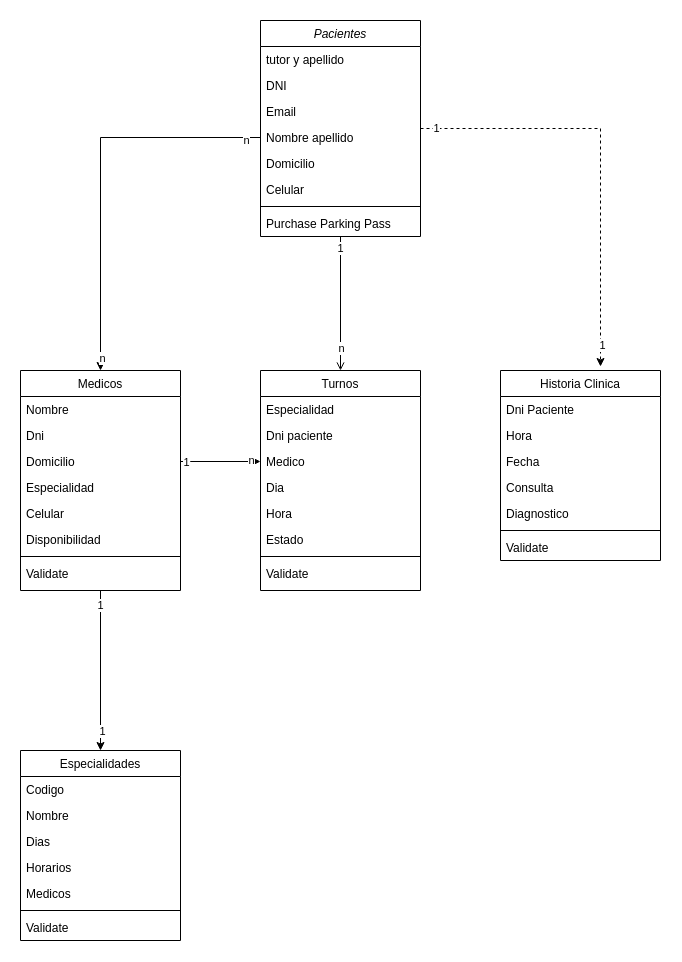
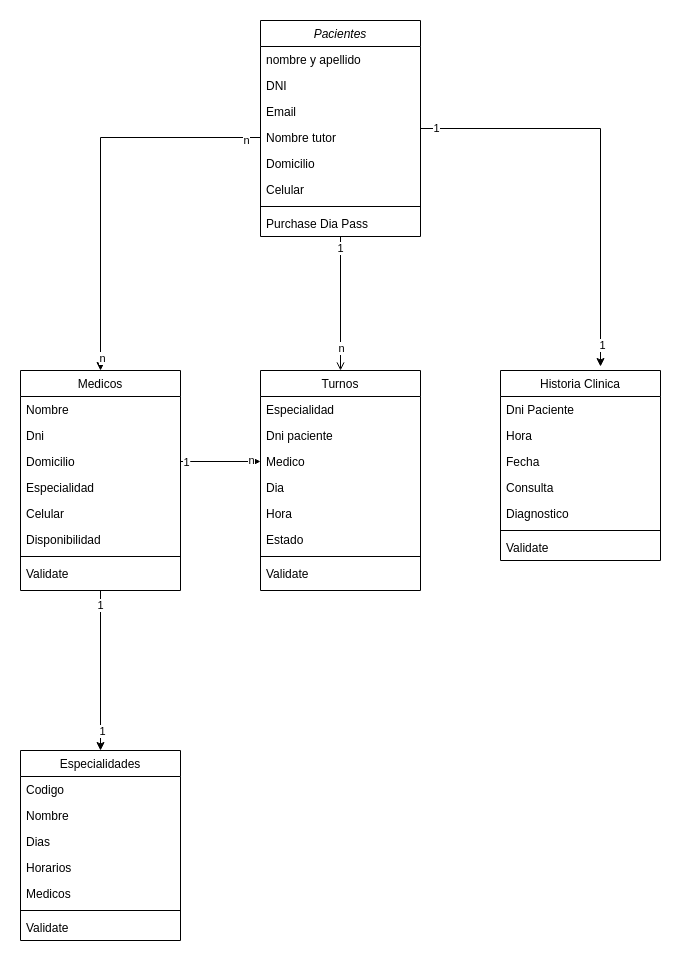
(312, 60) -> (315, 60)
(310, 138) -> (305, 138)
(601, 145) -> (601, 145)
(332, 224) -> (318, 224)
